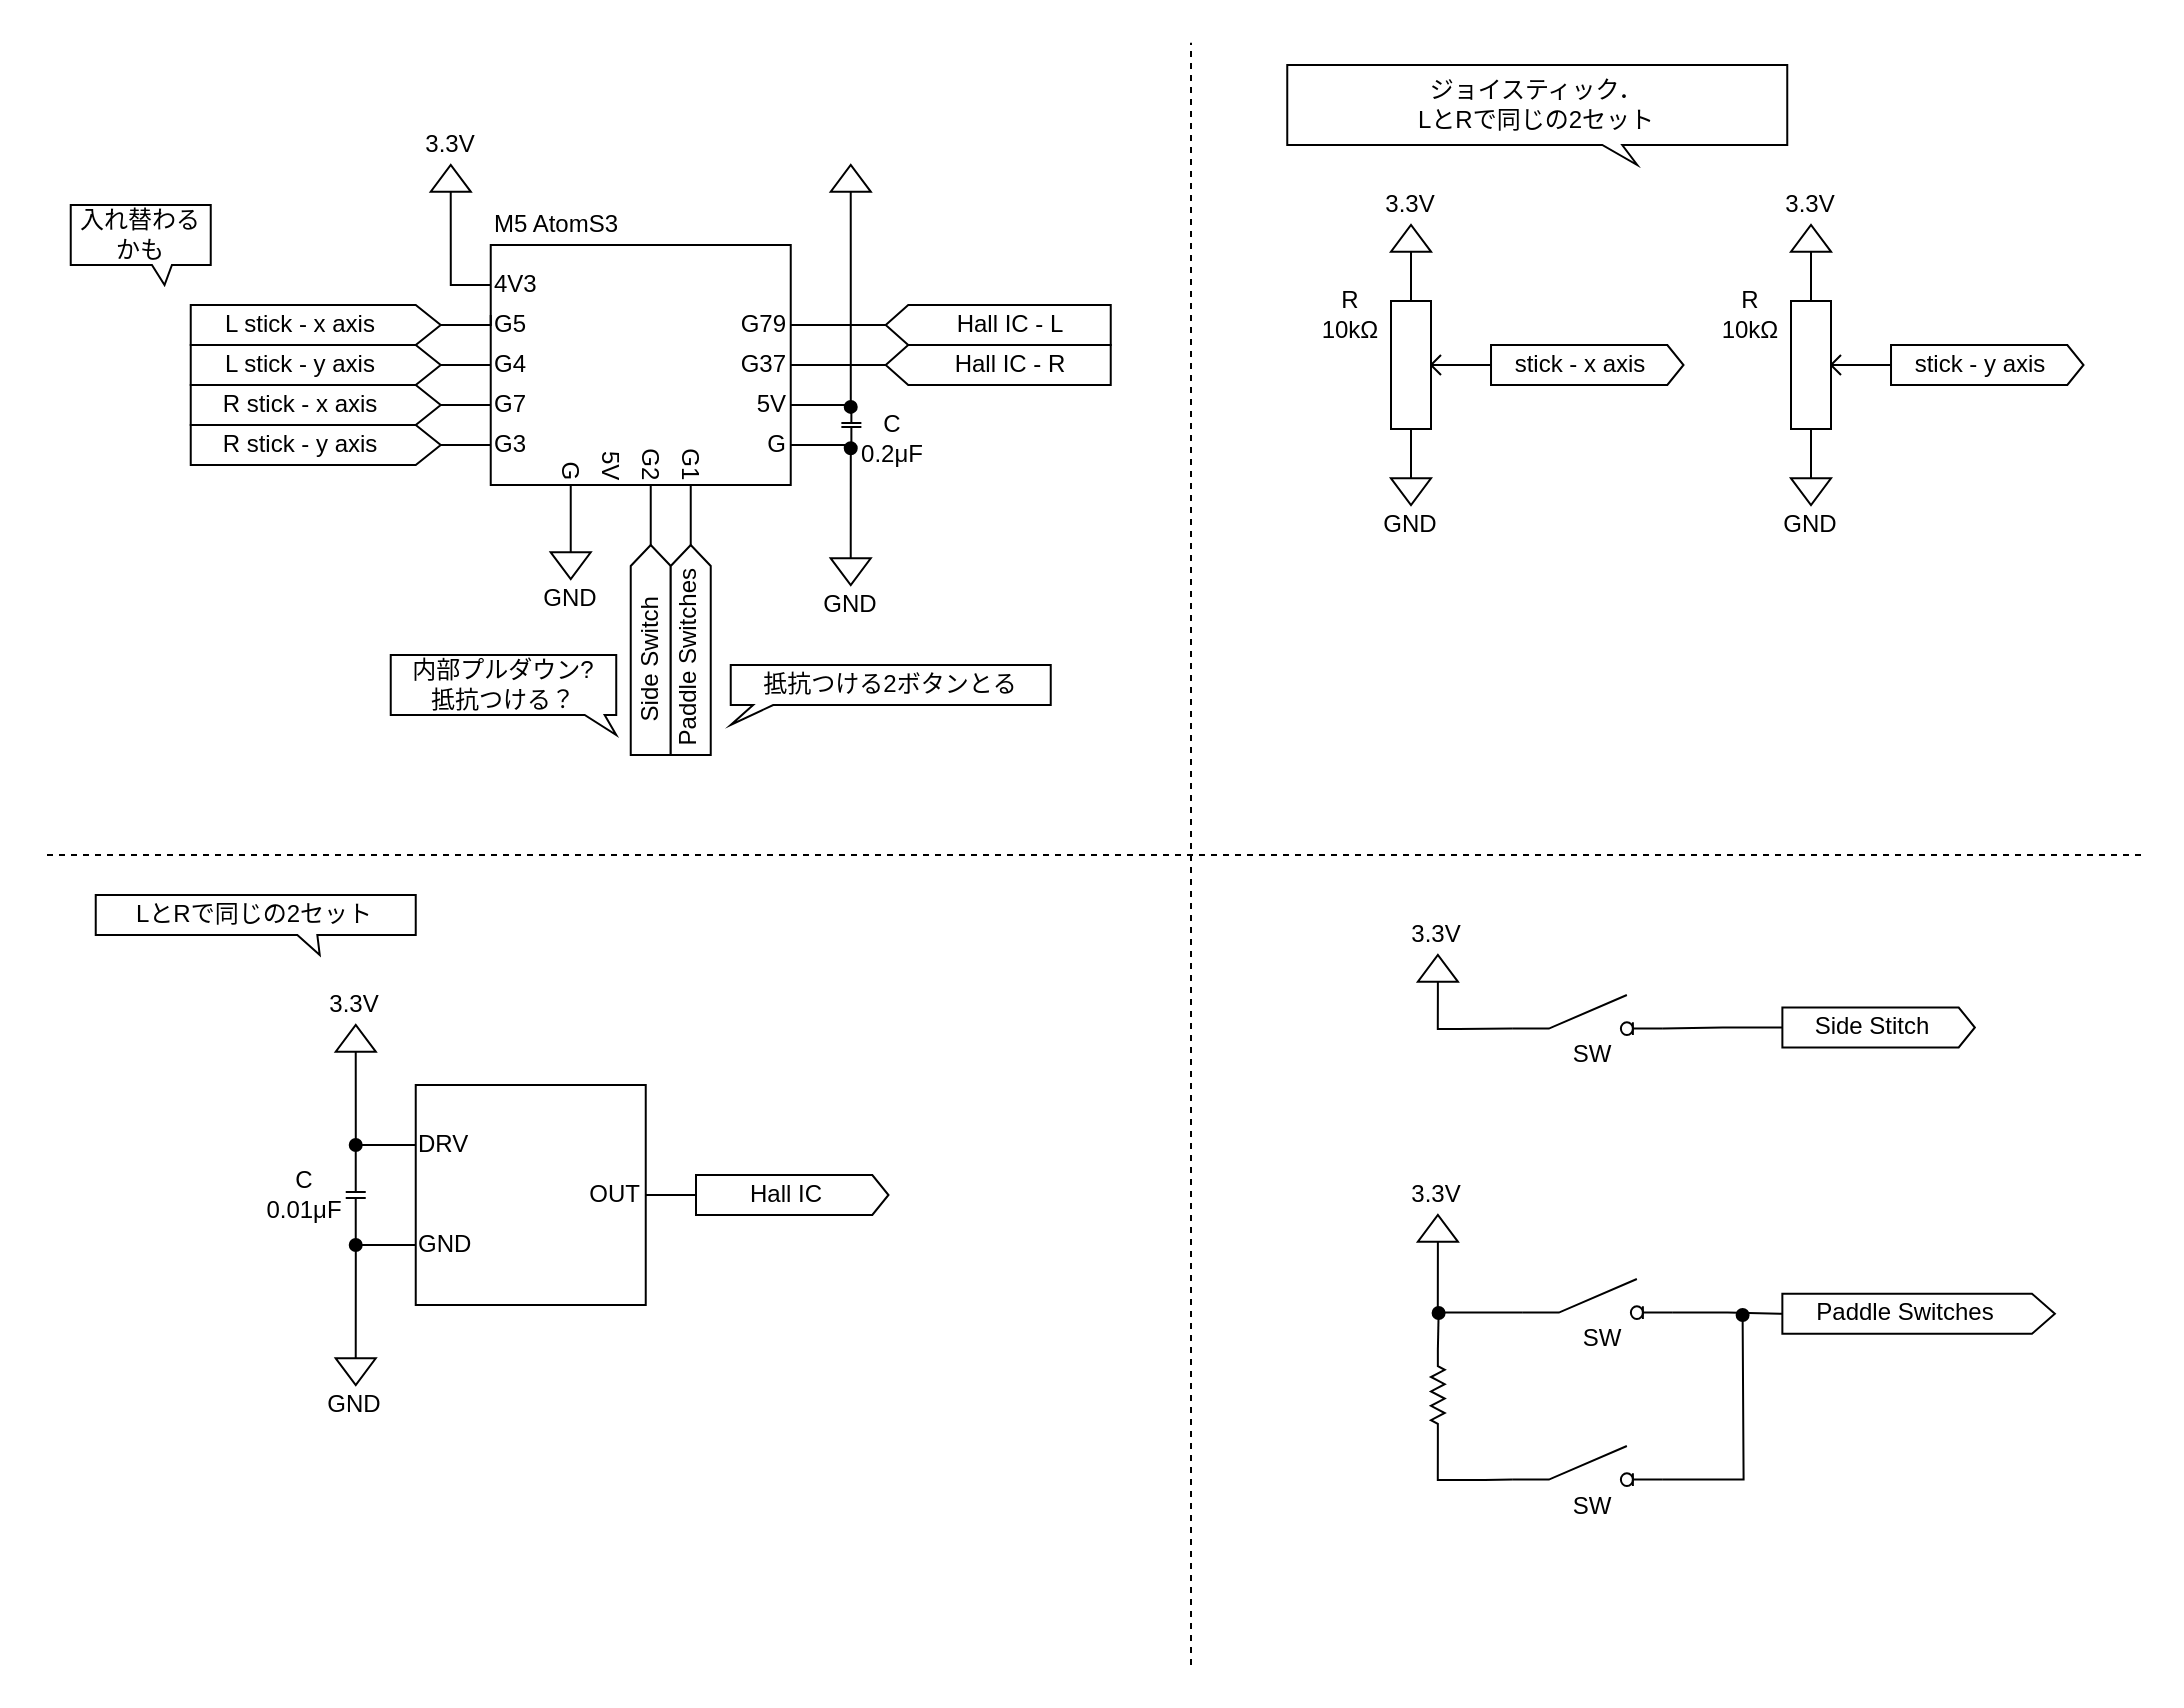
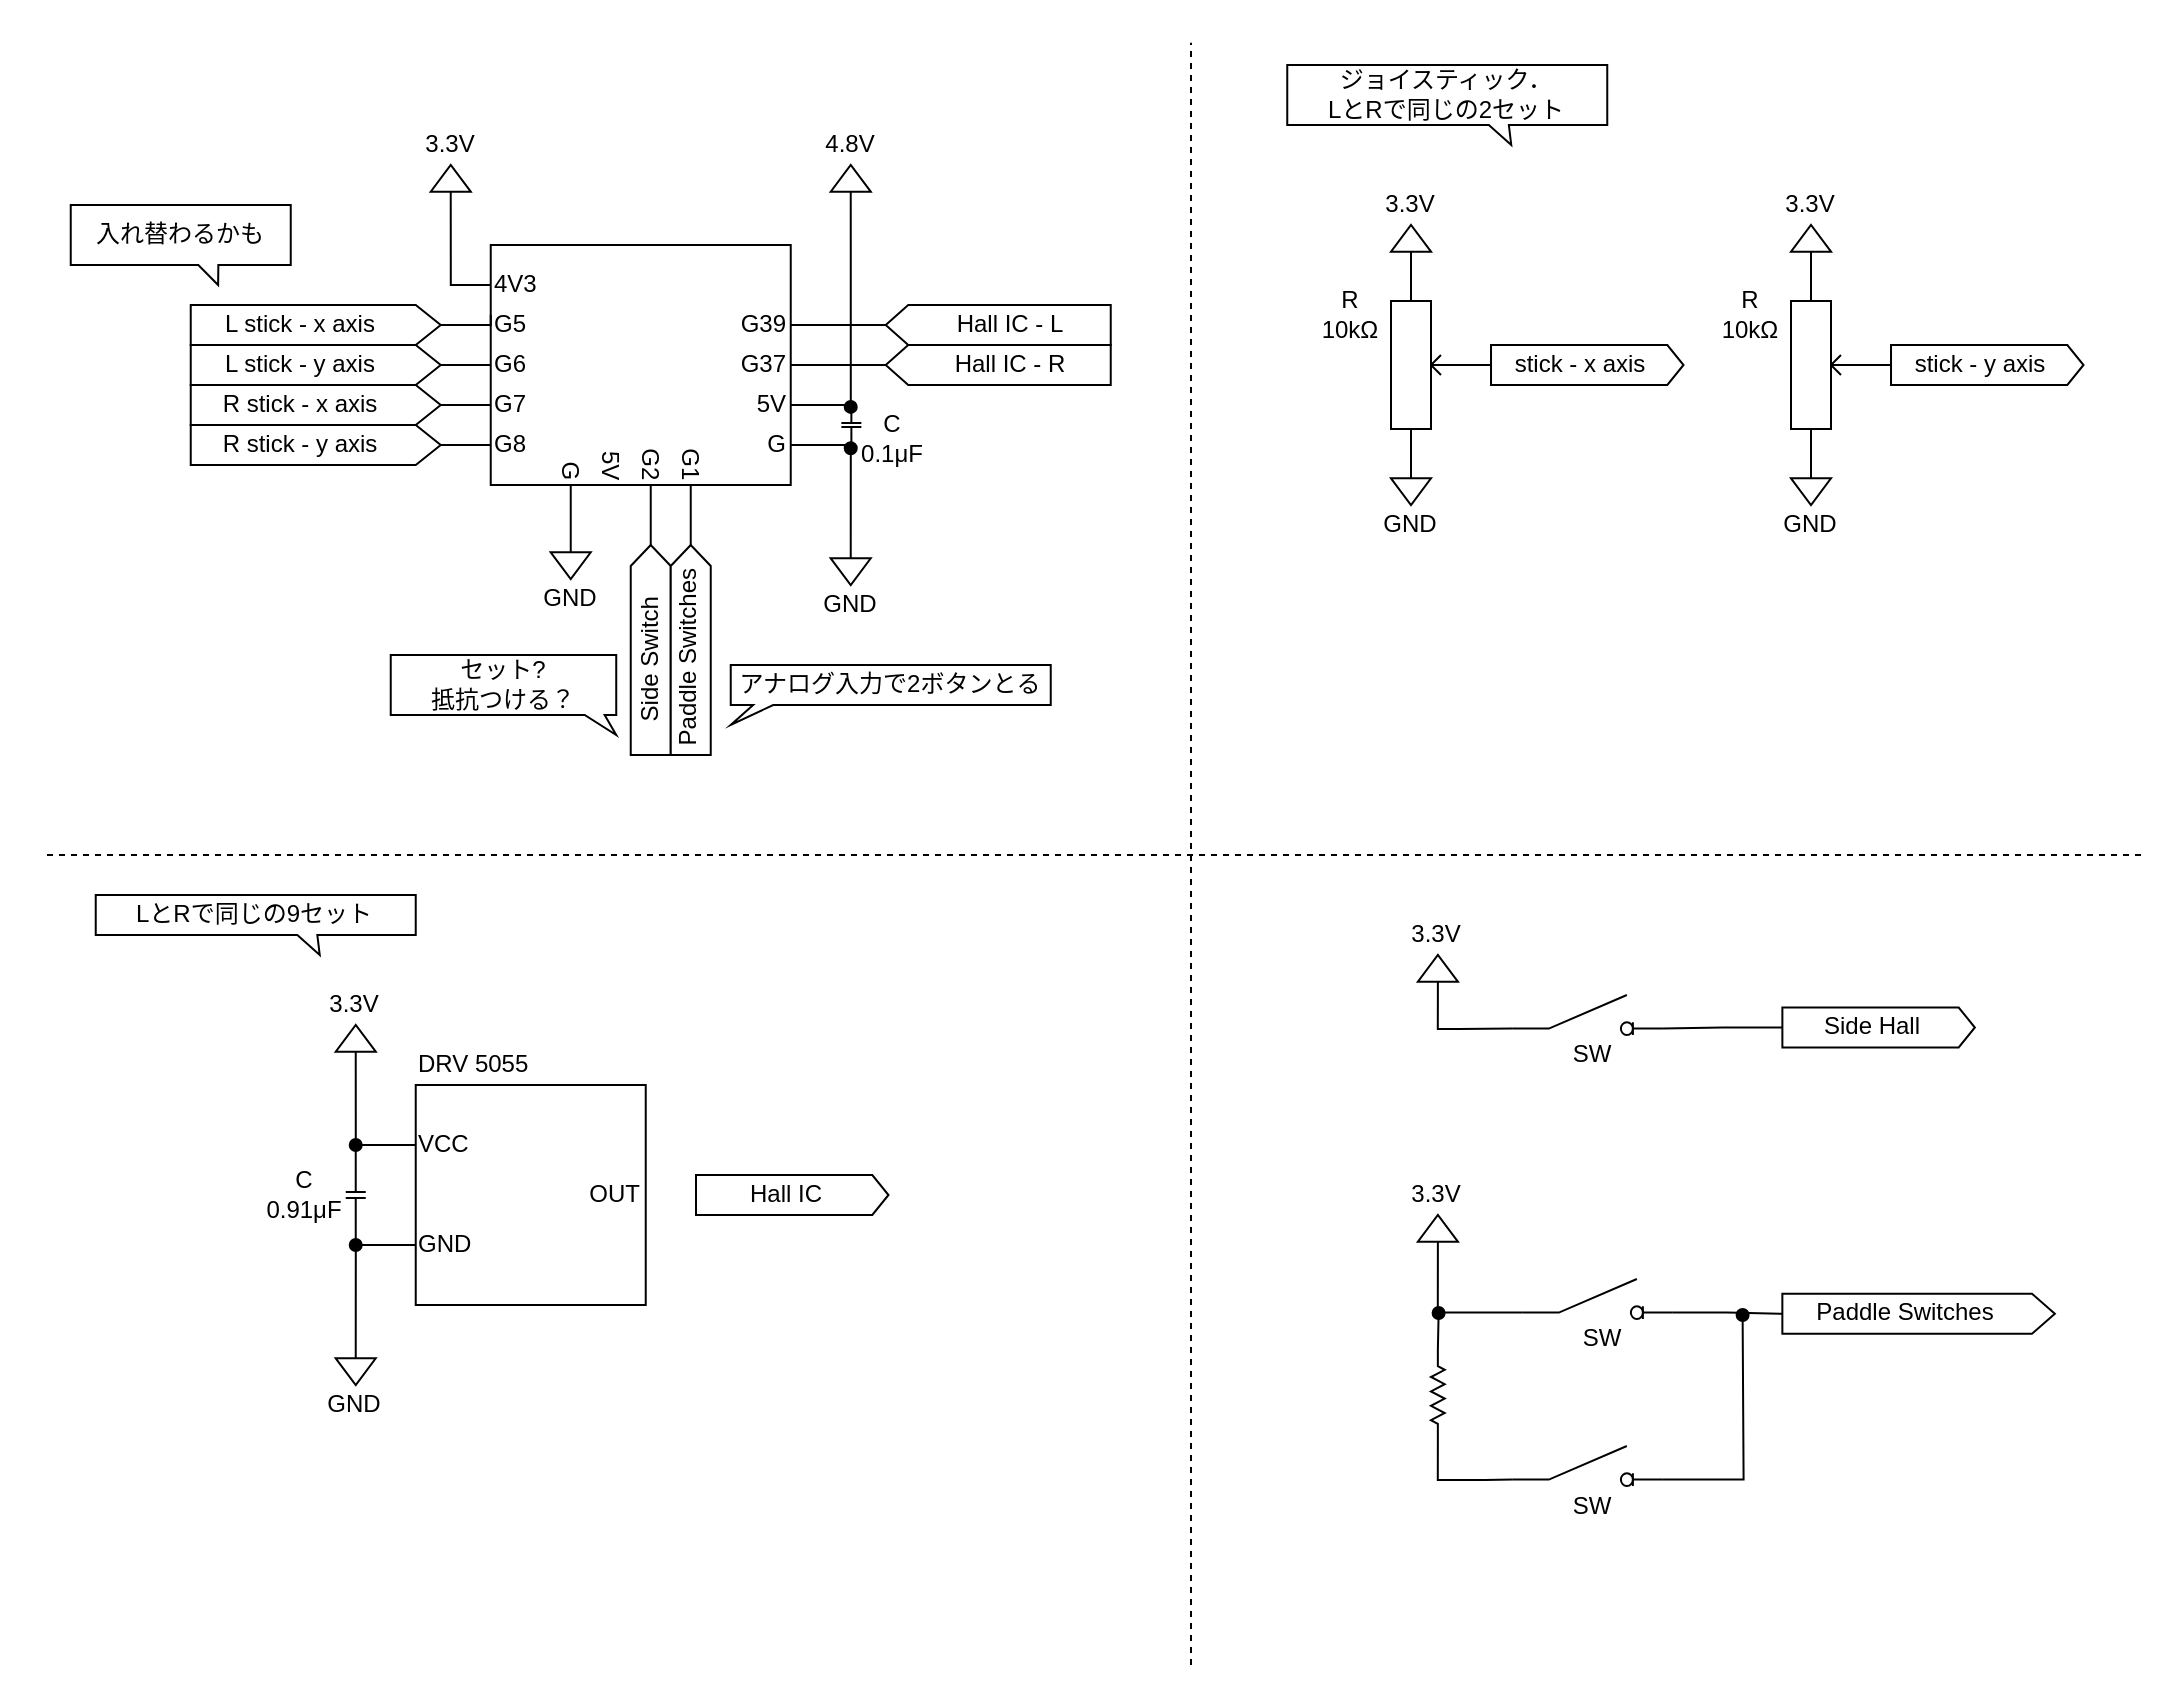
(1537, 115) -> (1447, 105)
none -> (851, 145)
(561, 225) -> none
(141, 245) -> (181, 245)
(767, 325) -> (767, 325)
(508, 365) -> (508, 365)
(893, 439) -> (893, 439)
(508, 445) -> (508, 445)
(504, 685) -> (504, 685)
(891, 685) -> (891, 685)
(255, 915) -> (255, 915)
(1873, 1027) -> (1873, 1027)
none -> (486, 1065)
(439, 1145) -> (439, 1145)
(305, 1195) -> (305, 1195)
(671, 1195) -> none
